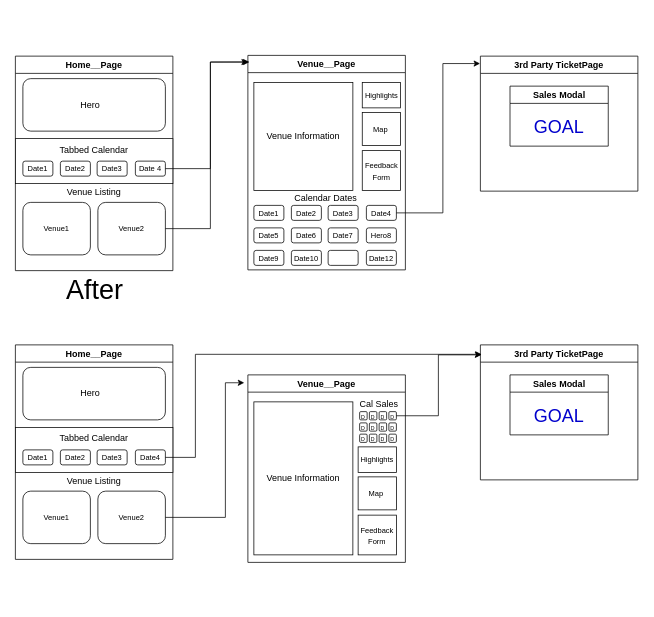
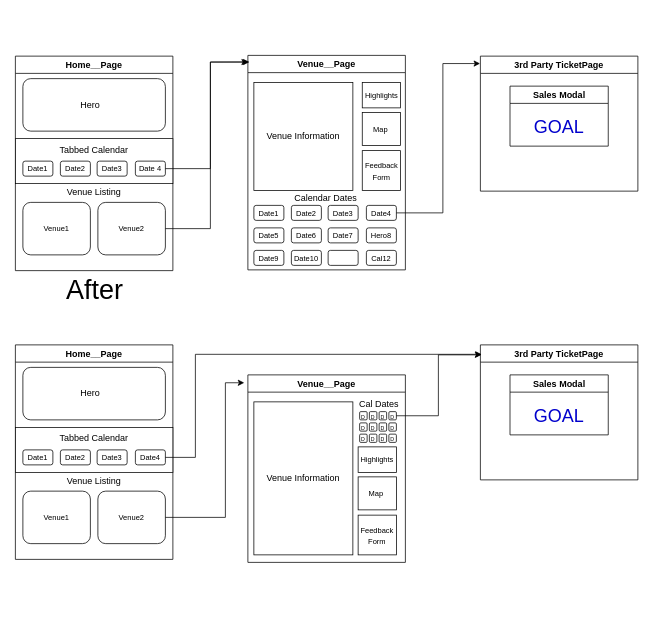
(381, 258) -> (381, 258)
(379, 404) -> (379, 404)
